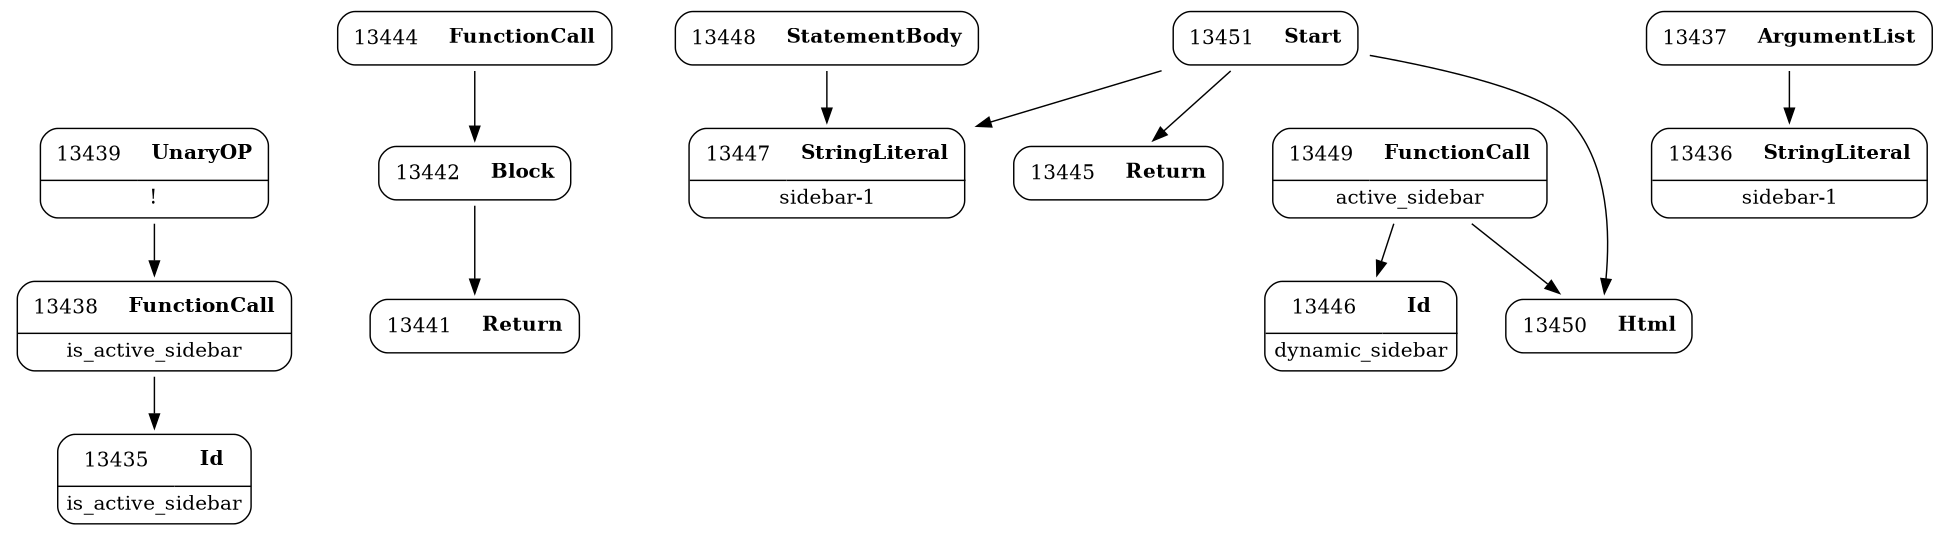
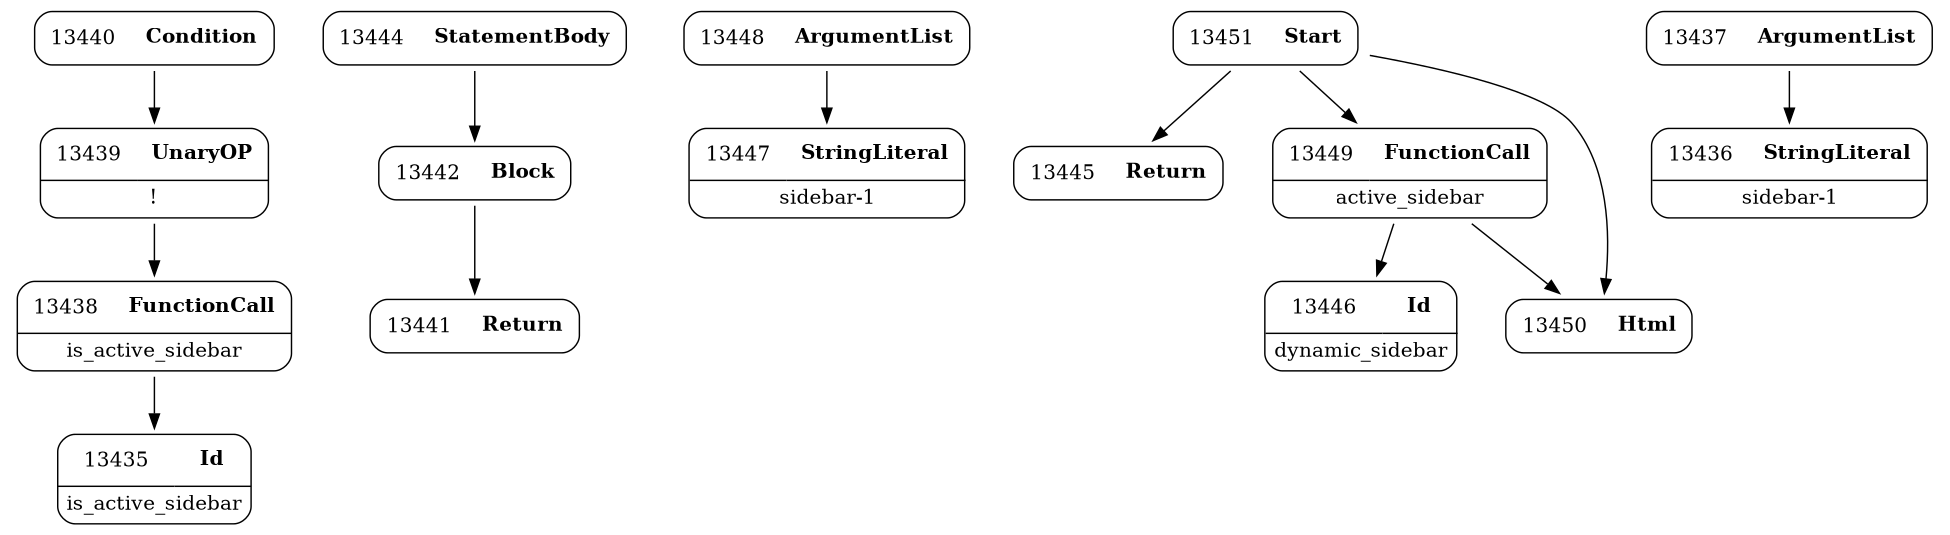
(522, 37) -> (522, 37)
(874, 37) -> (874, 37)
none -> (154, 38)
(1076, 96) -> (1323, 92)
